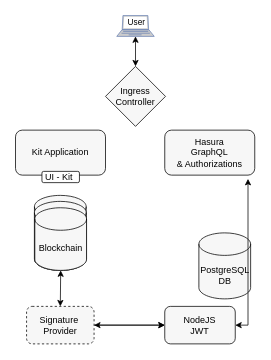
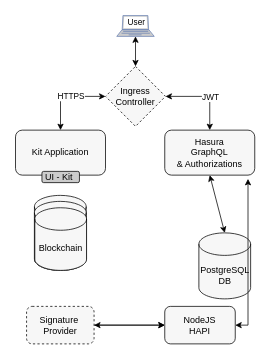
(135, 96) -> (135, 96)
none -> (205, 96)
none -> (60, 109)
(61, 177) -> (61, 177)
none -> (217, 204)
(60, 288) -> none
(200, 325) -> (200, 325)
